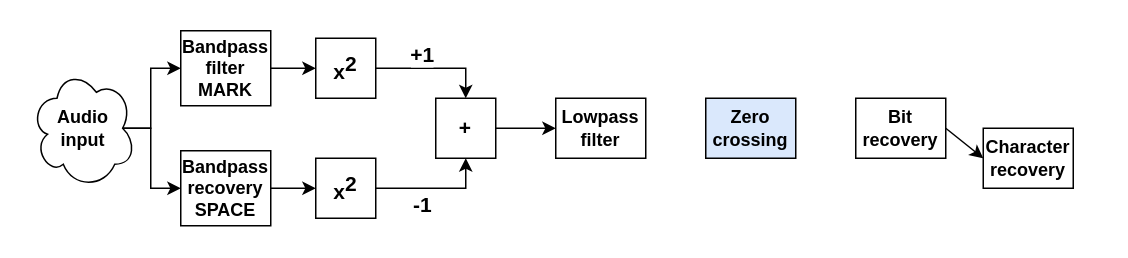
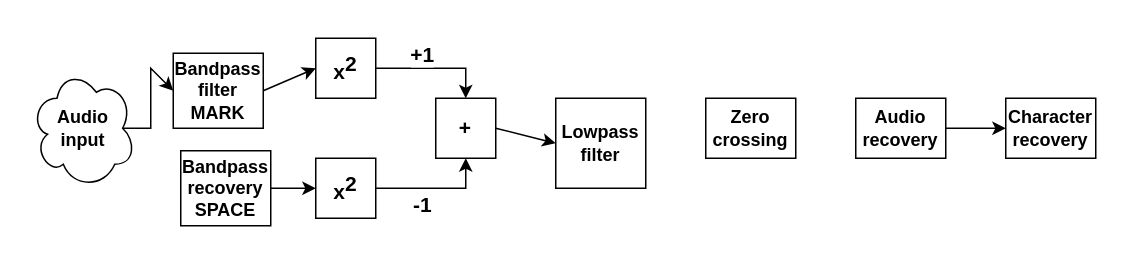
(226, 68) -> (218, 91)
(601, 128) -> (601, 143)
(751, 128) -> (751, 128)
(901, 128) -> (901, 128)
(1028, 158) -> (1051, 128)
(151, 168) -> none
